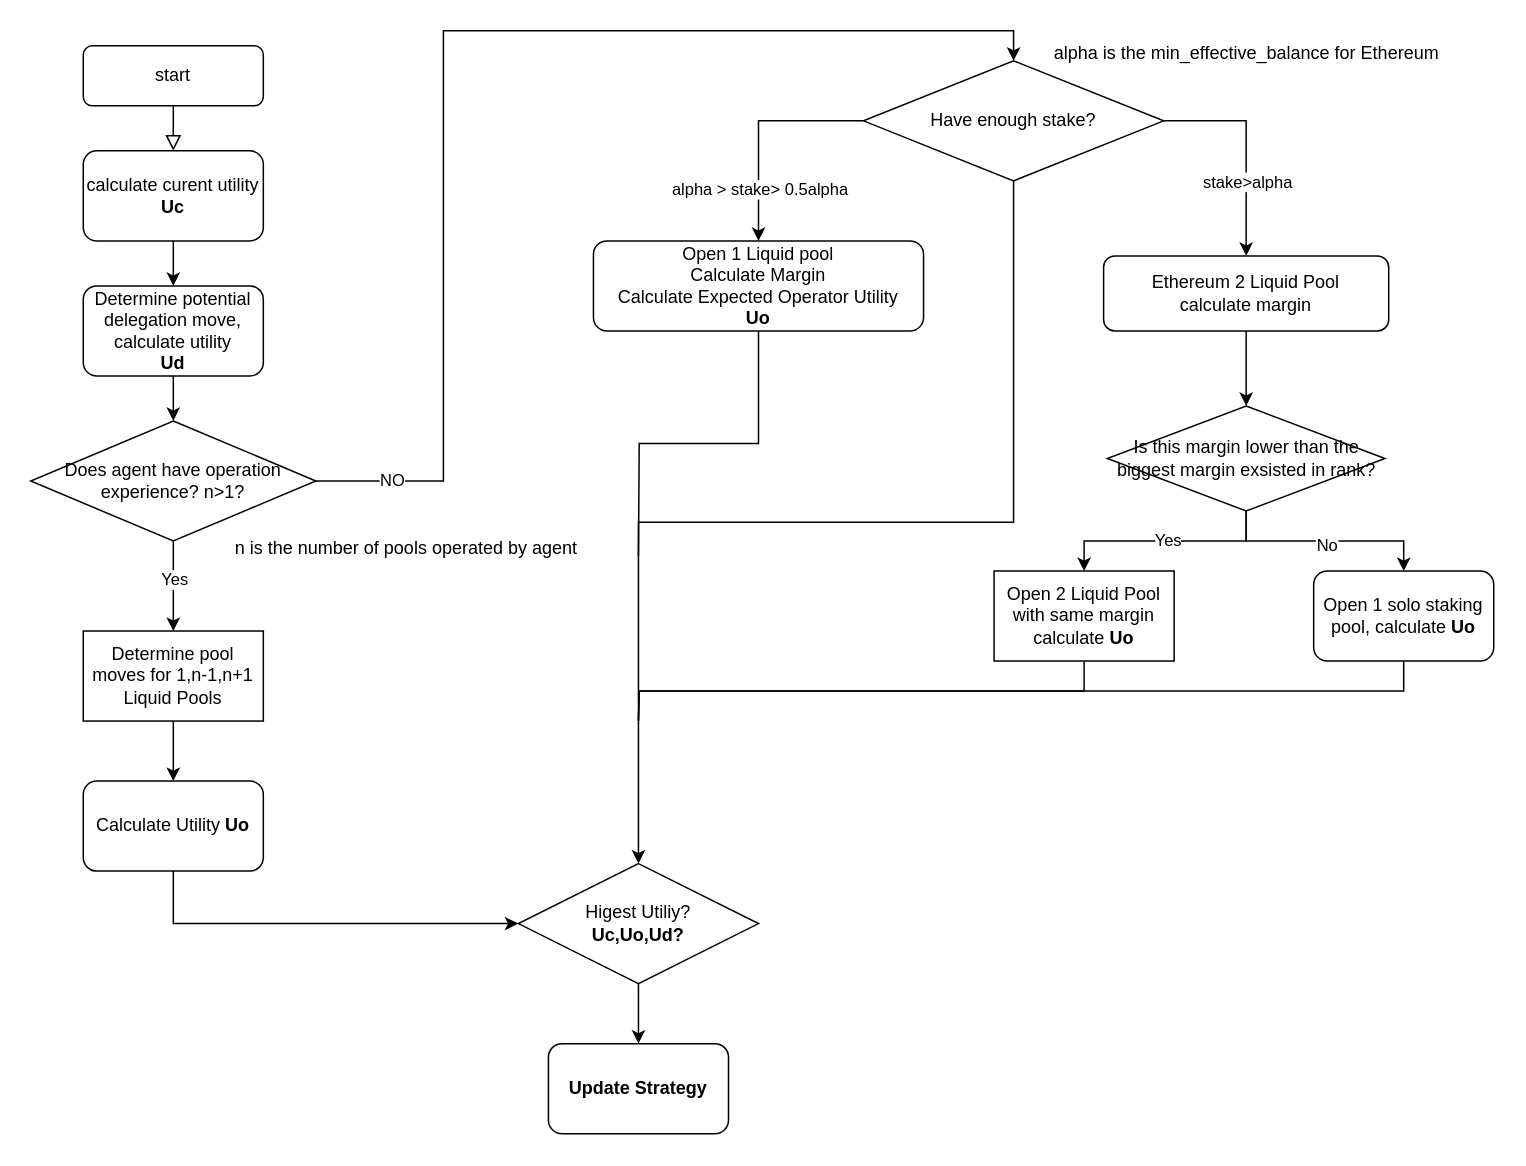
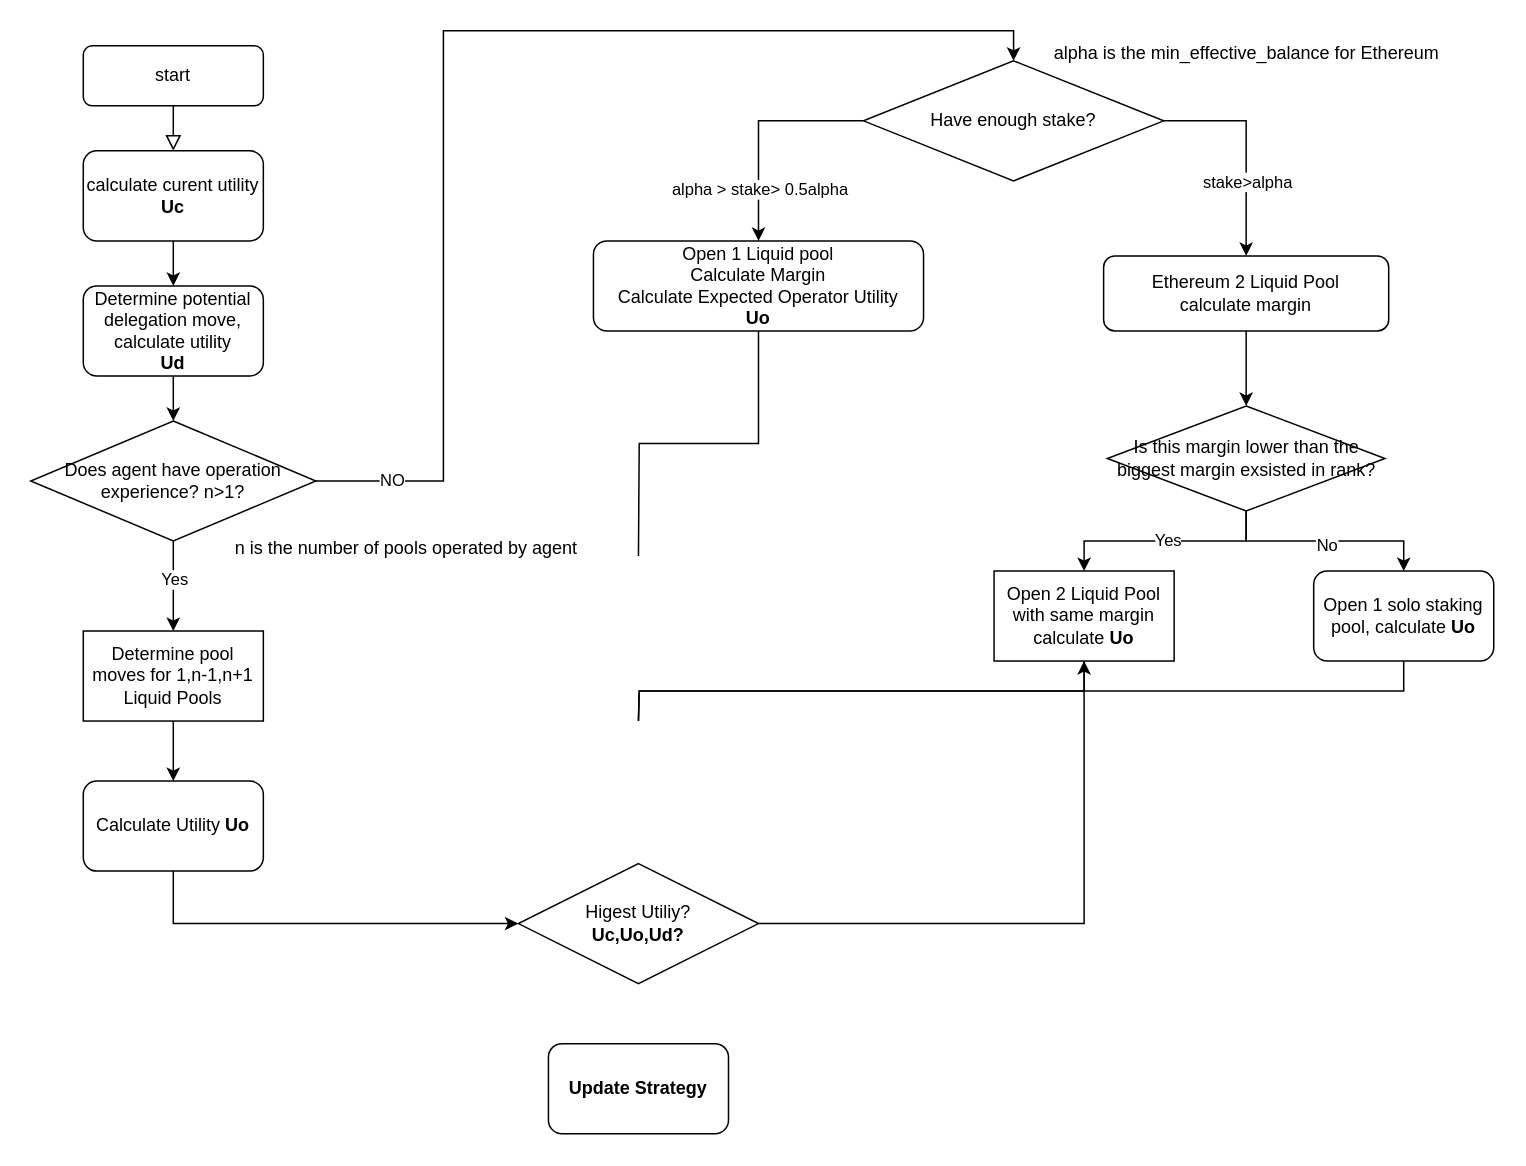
(998, 522) -> none
(638, 1008) -> (1036, 923)
